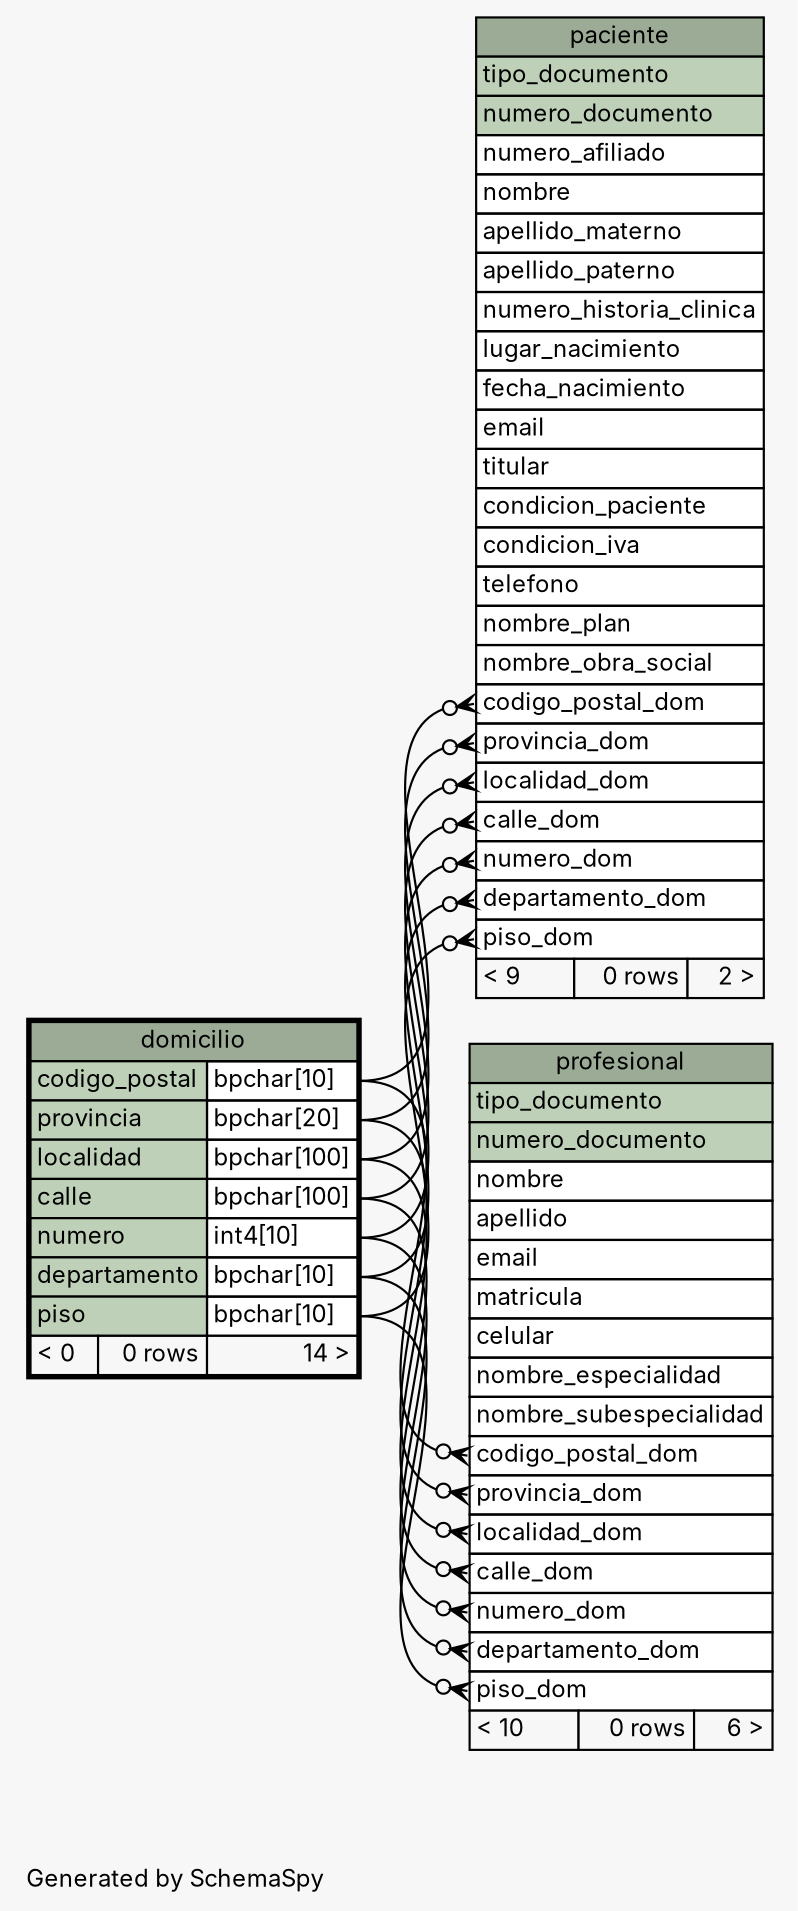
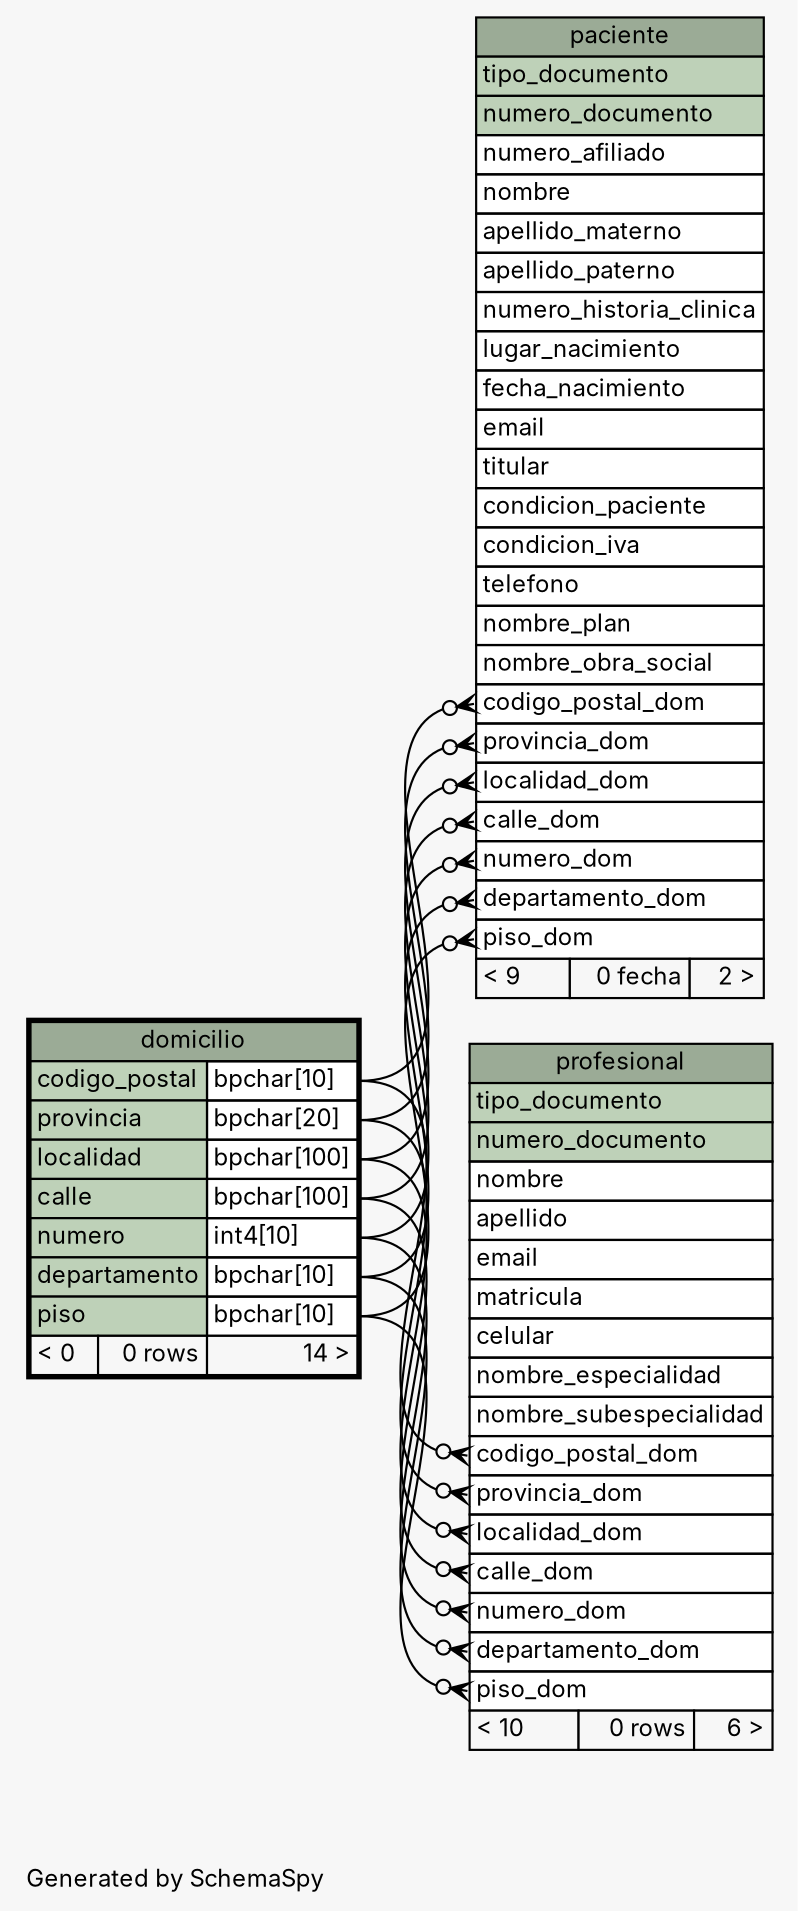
(642, 977) -> (640, 977)
